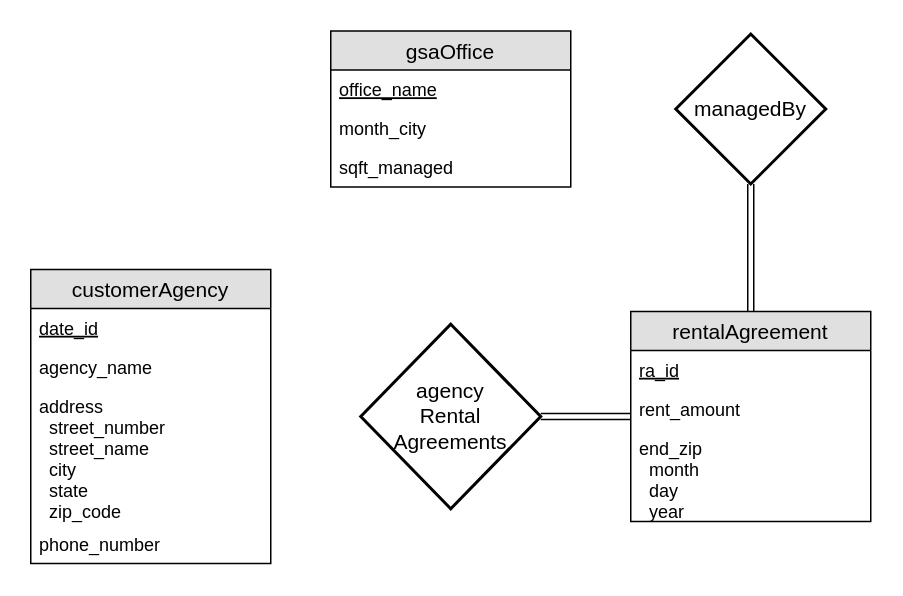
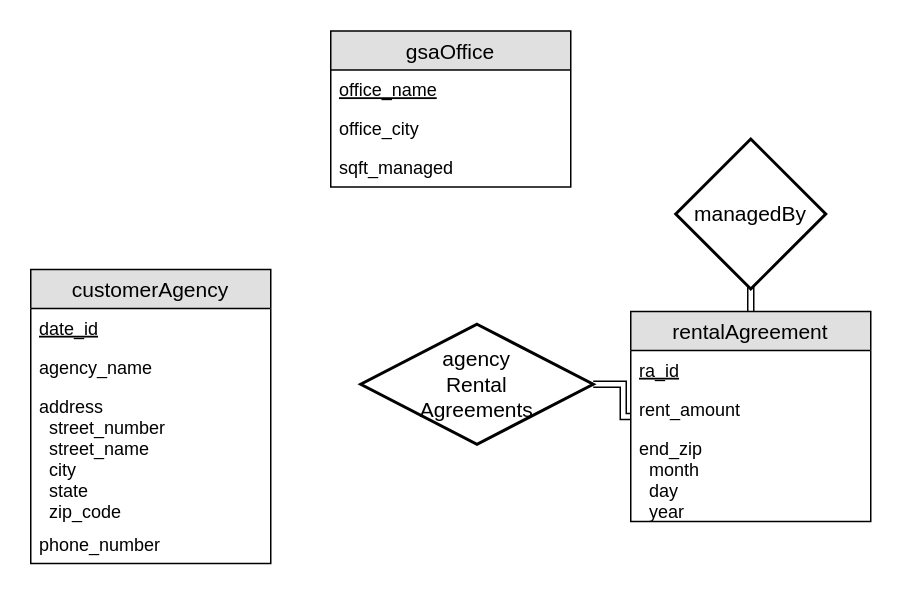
(751, 109) -> (751, 214)
(387, 129) -> (390, 129)
(451, 416) -> (477, 384)
